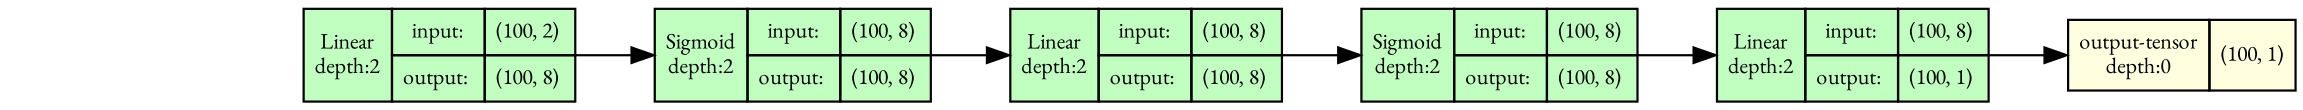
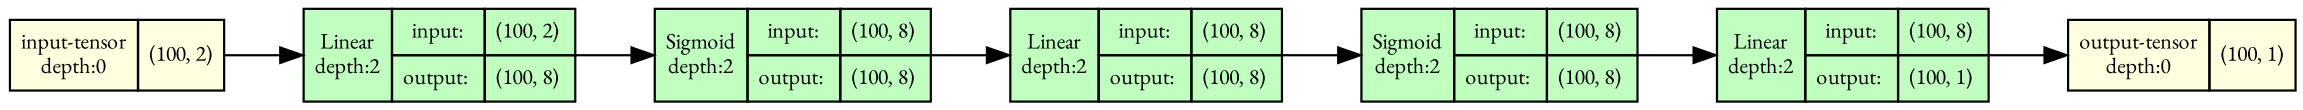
none -> (116, 55)
